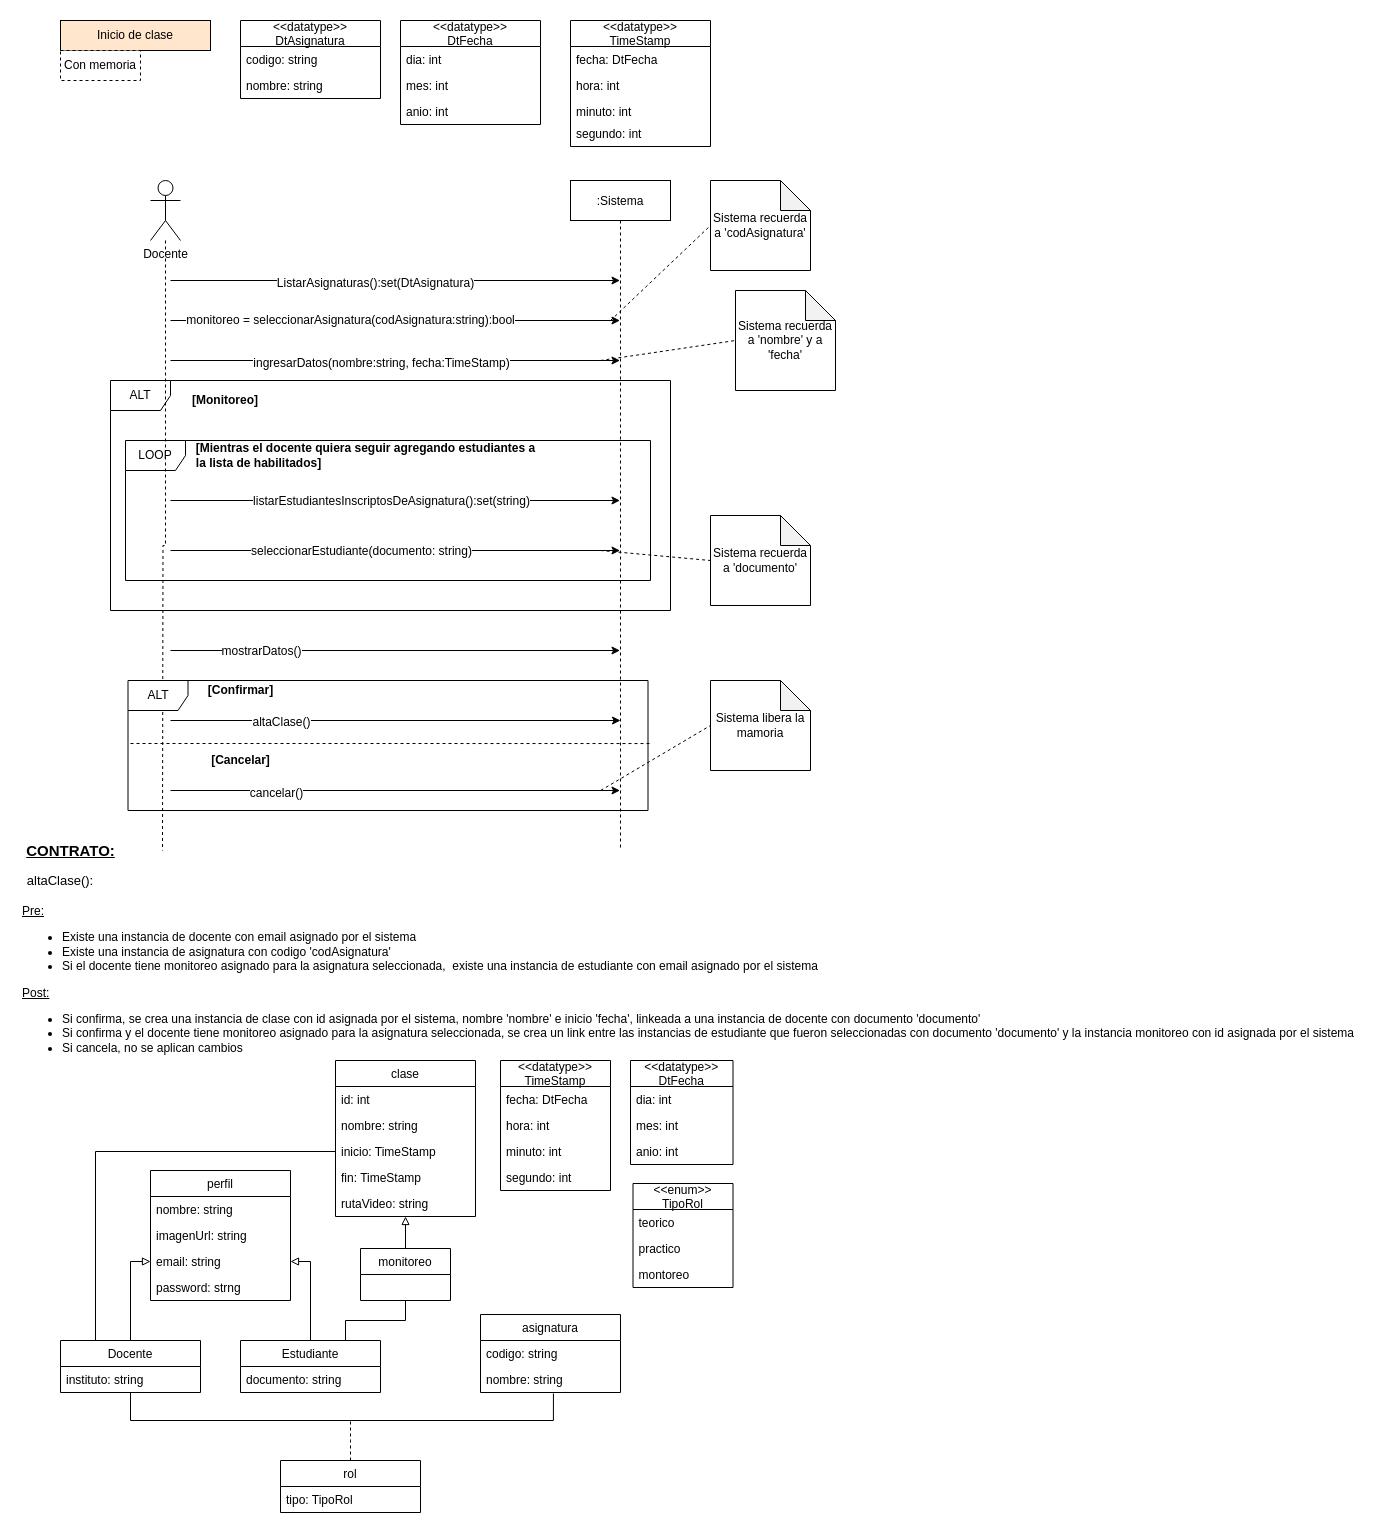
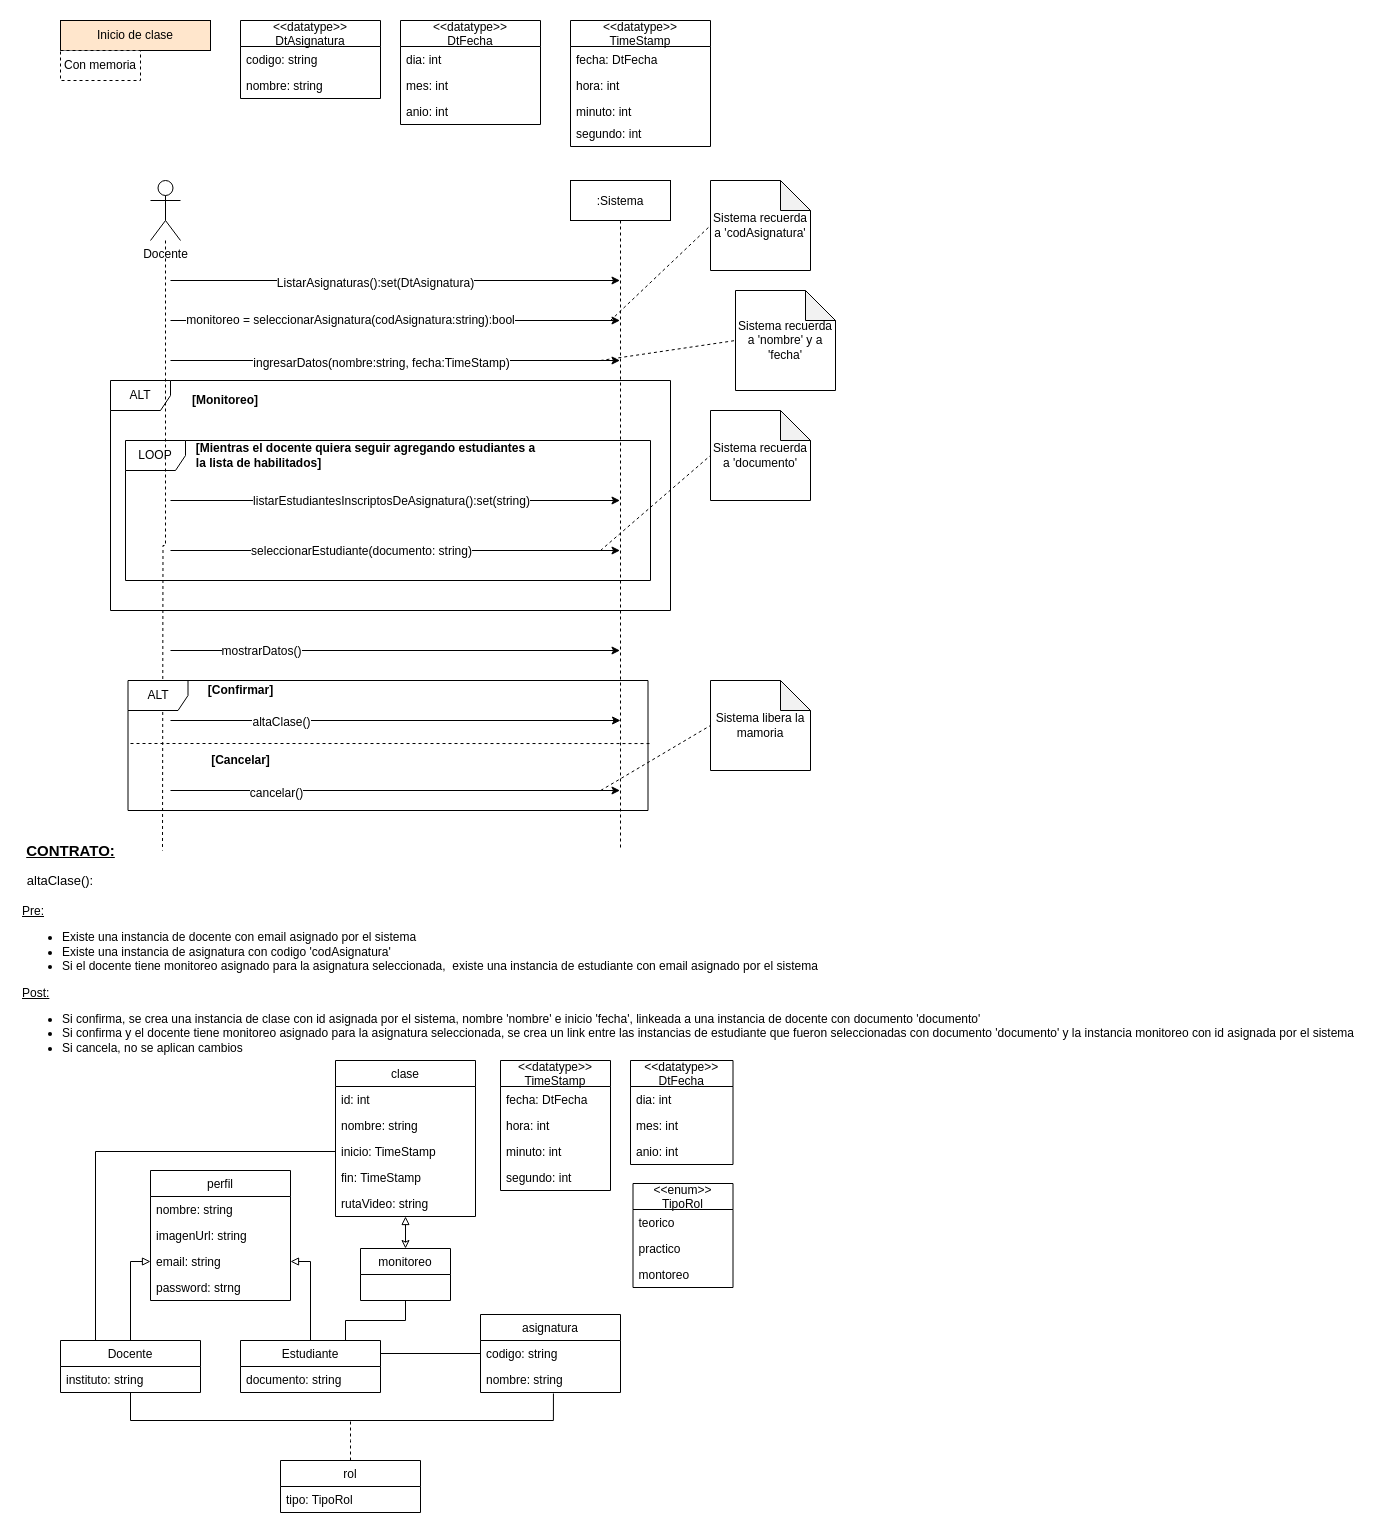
(761, 561) -> (761, 456)
(406, 1242) -> (406, 1240)
none -> (432, 1354)
